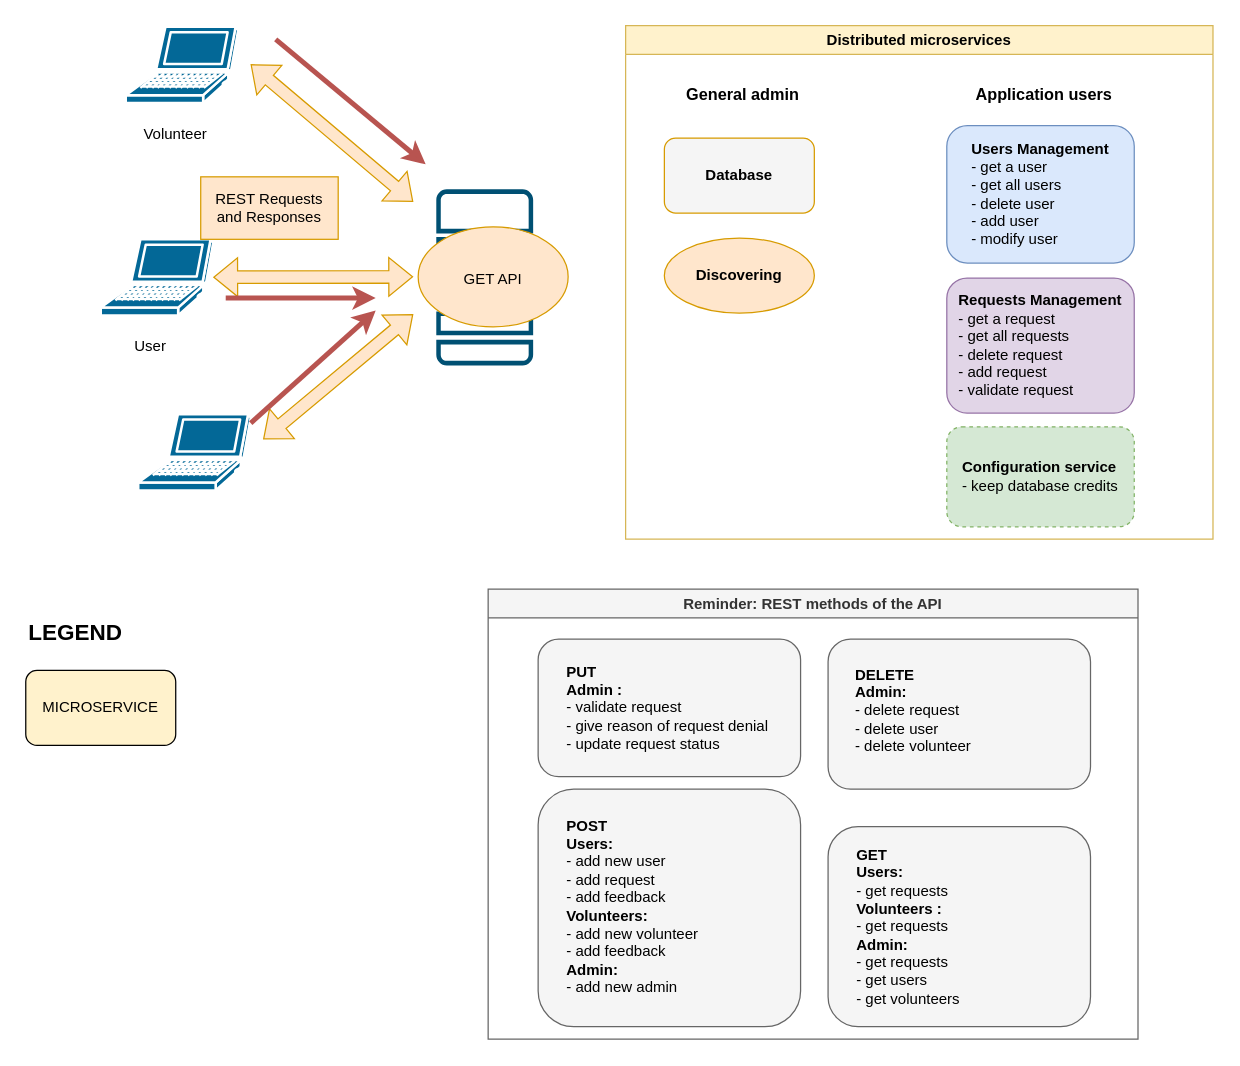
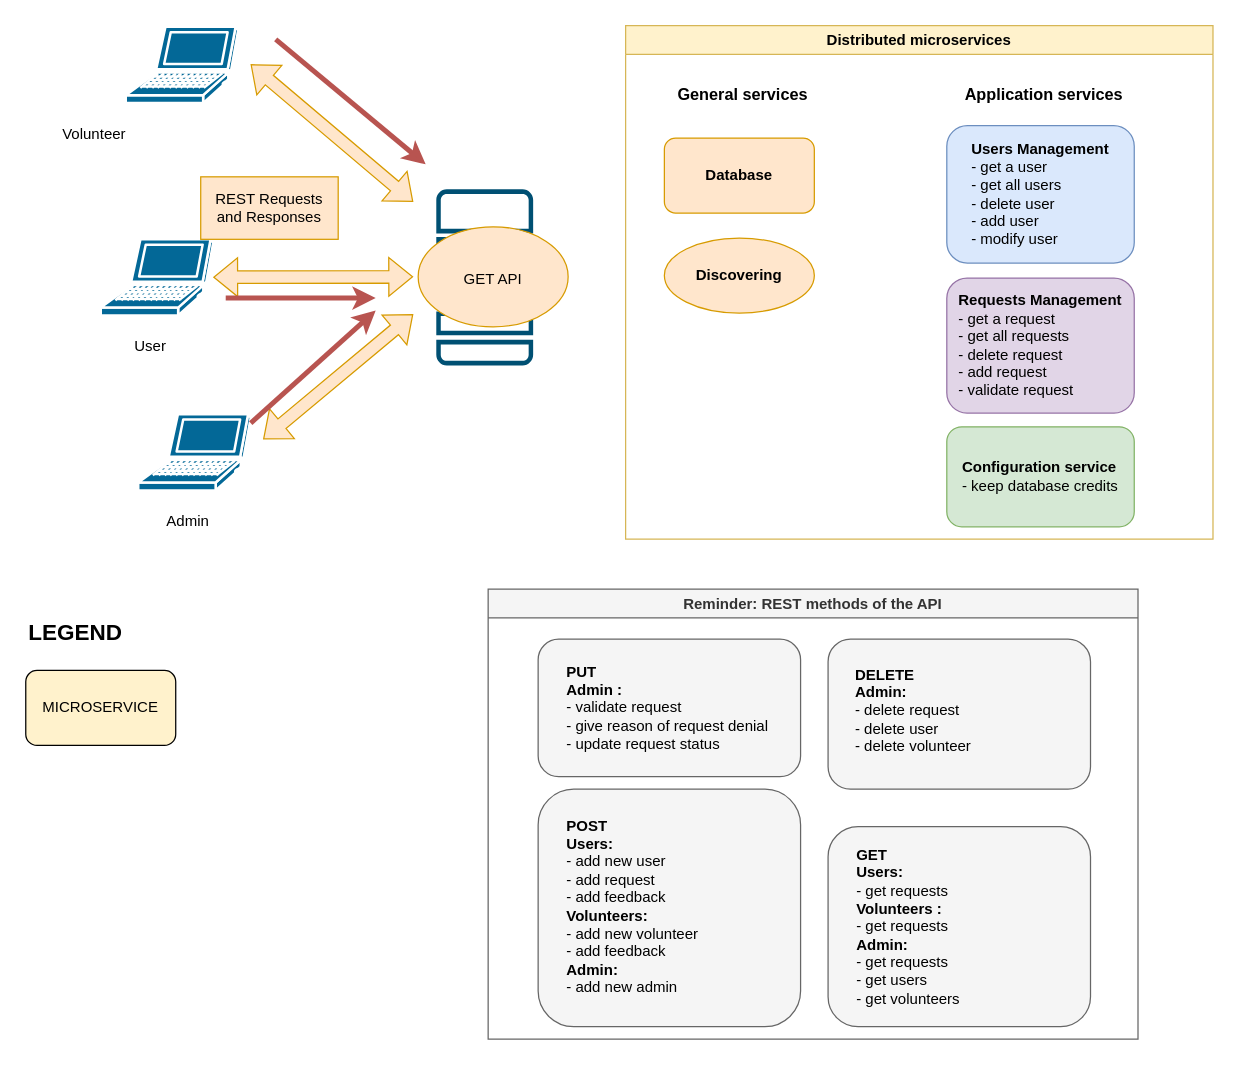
(743, 94) -> (743, 94)
(1044, 94) -> (1044, 94)
(176, 134) -> (94, 134)
(739, 176) -> (739, 176)
(1041, 477) -> (1041, 477)
none -> (188, 522)
